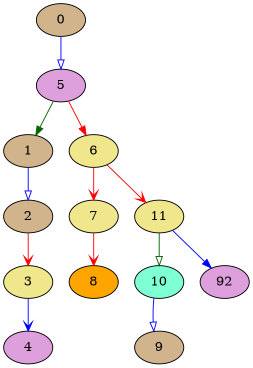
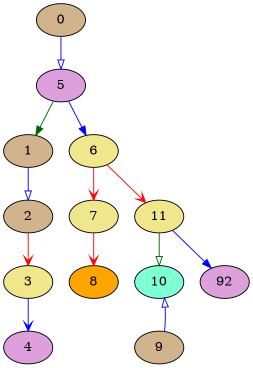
(75, 114) -> (75, 114)
(153, 310) -> (165, 319)
